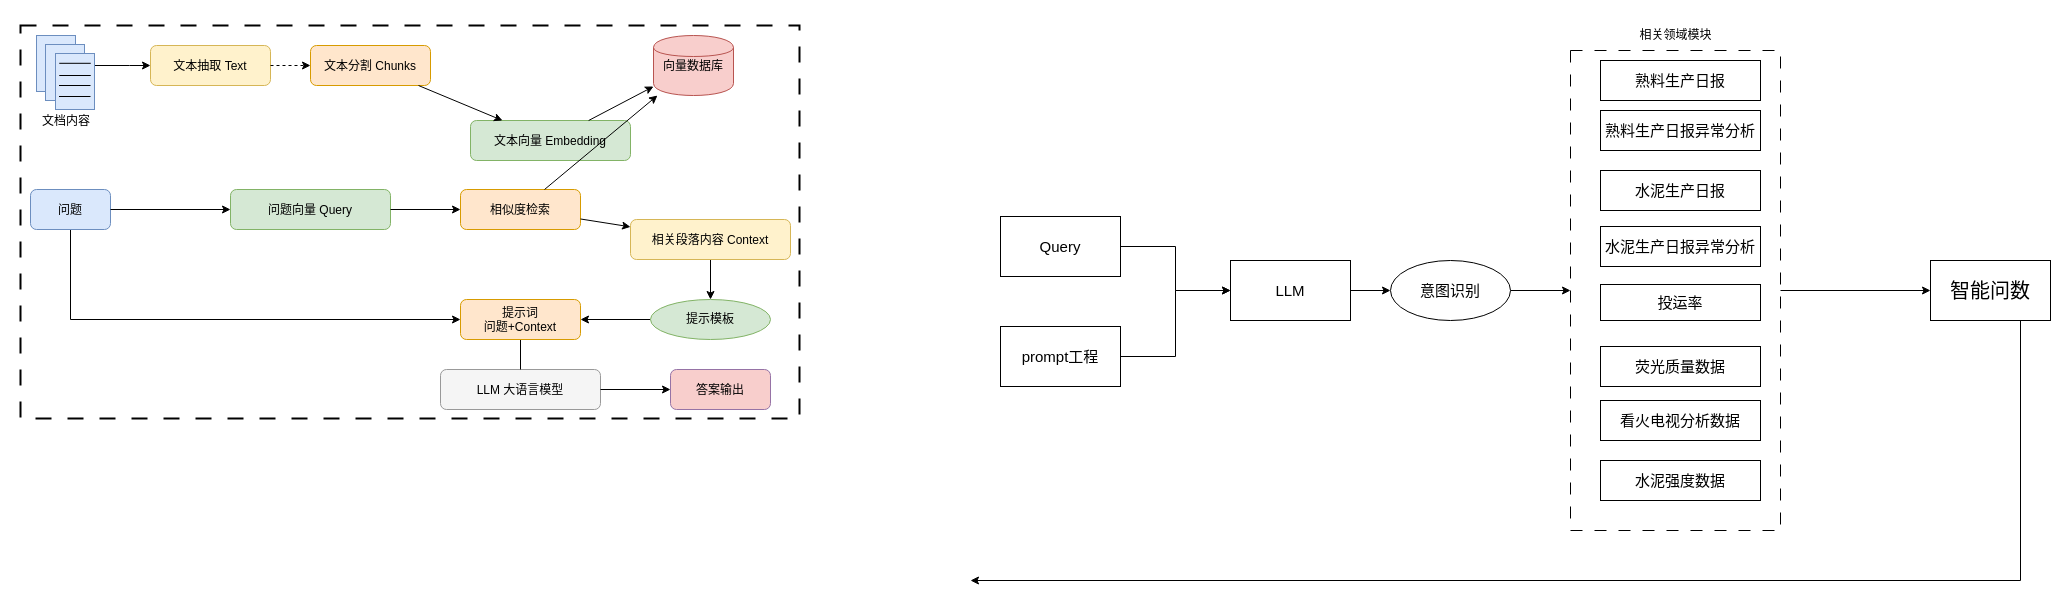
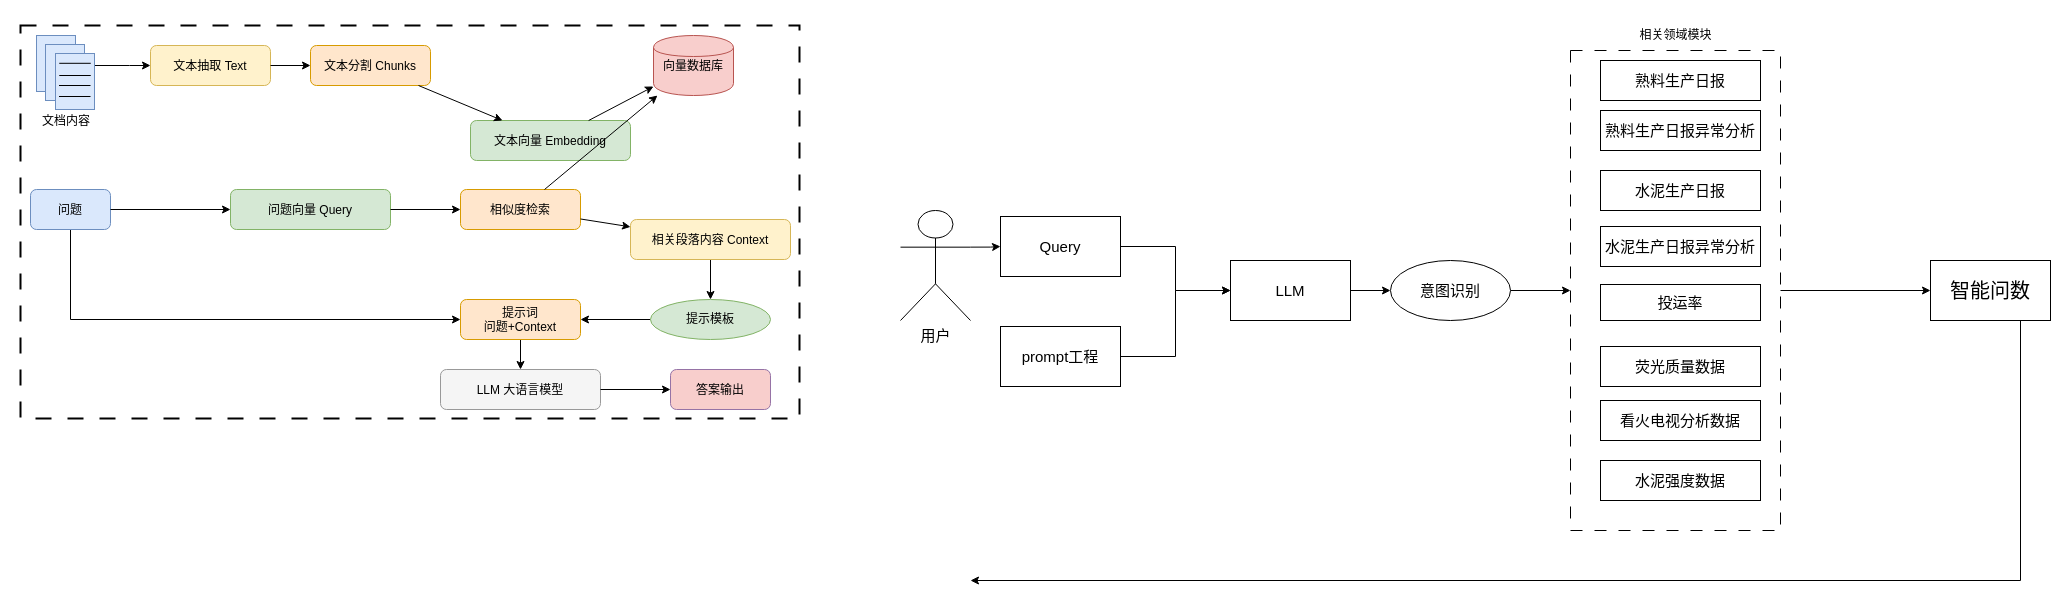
(287, 66) -> (287, 66)
none -> (983, 247)
none -> (936, 266)
(521, 364) -> (521, 361)
